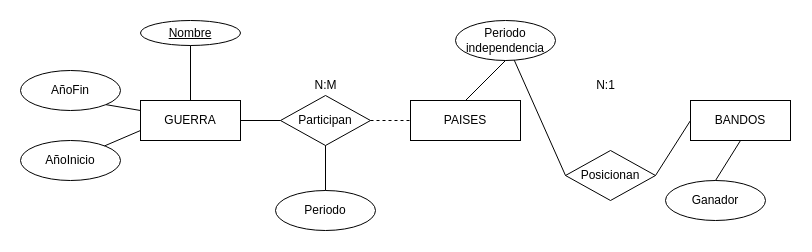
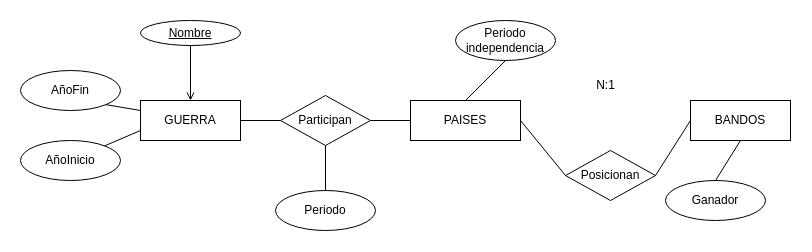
(326, 86) -> none
(191, 95) -> (191, 95)
(540, 118) -> (543, 148)
(391, 121) -> (391, 121)
